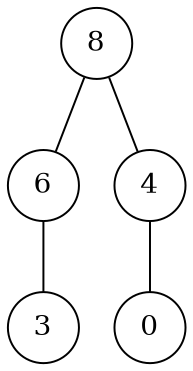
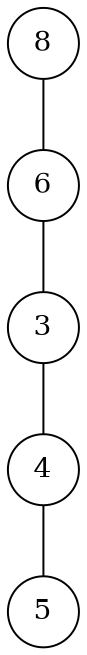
(123, 115) -> (43, 399)
(150, 328) -> (43, 612)
